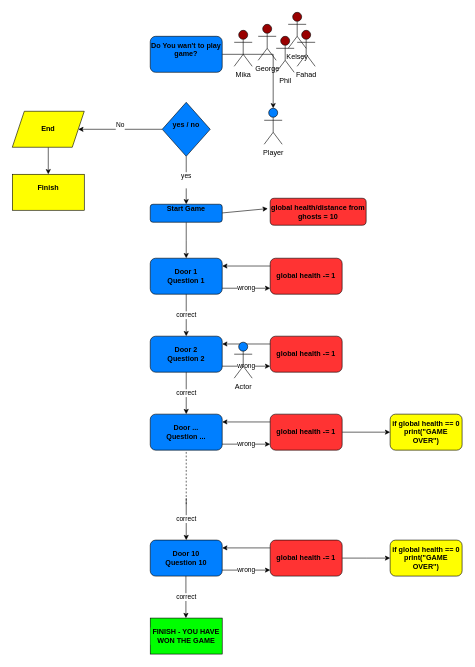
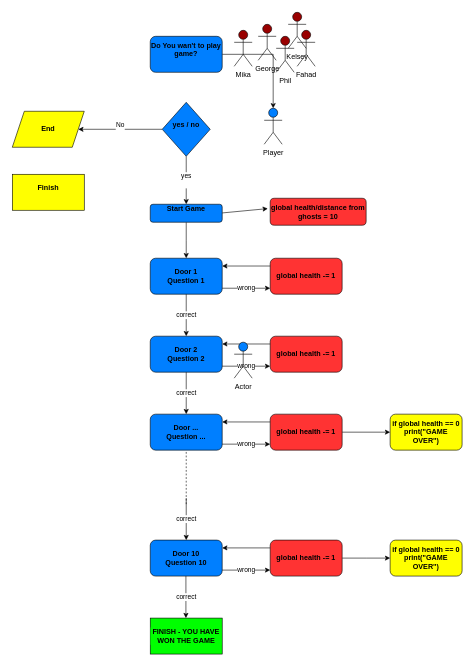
(48, 168) -> none
